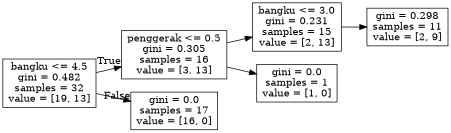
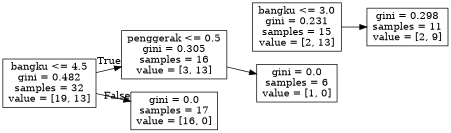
(236, 41) -> none
(297, 83) -> (297, 83)
